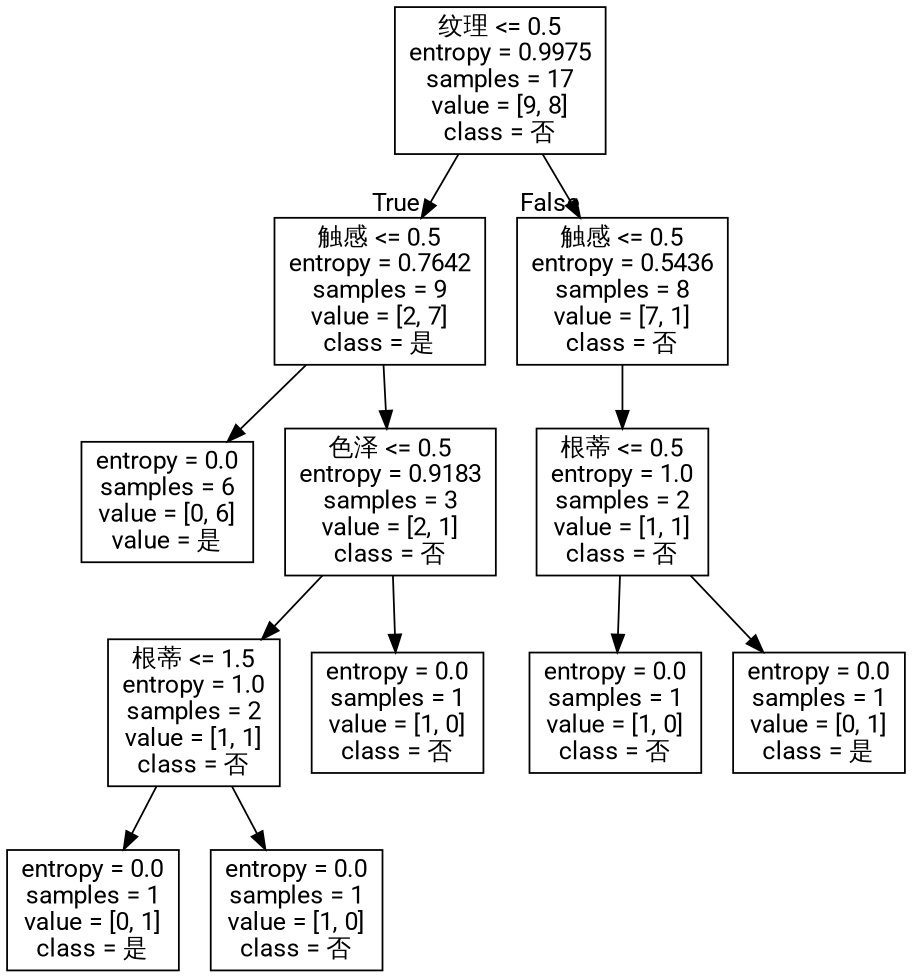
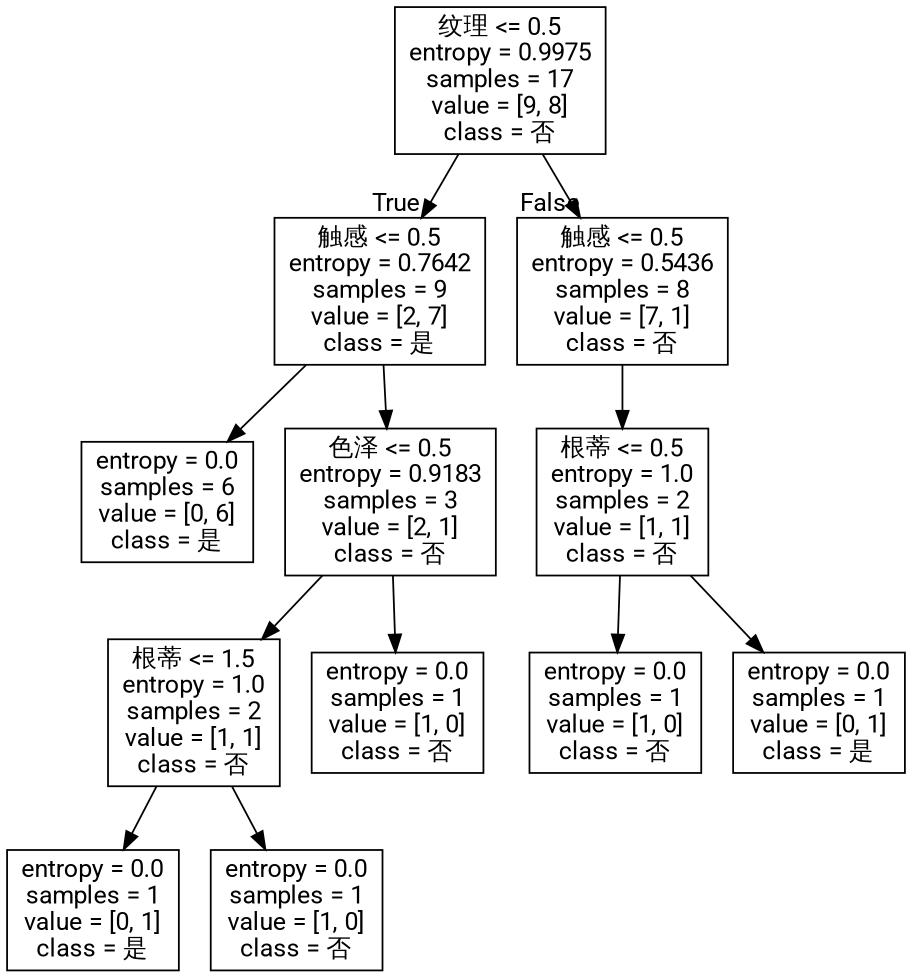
(167, 502) -> (167, 502)
